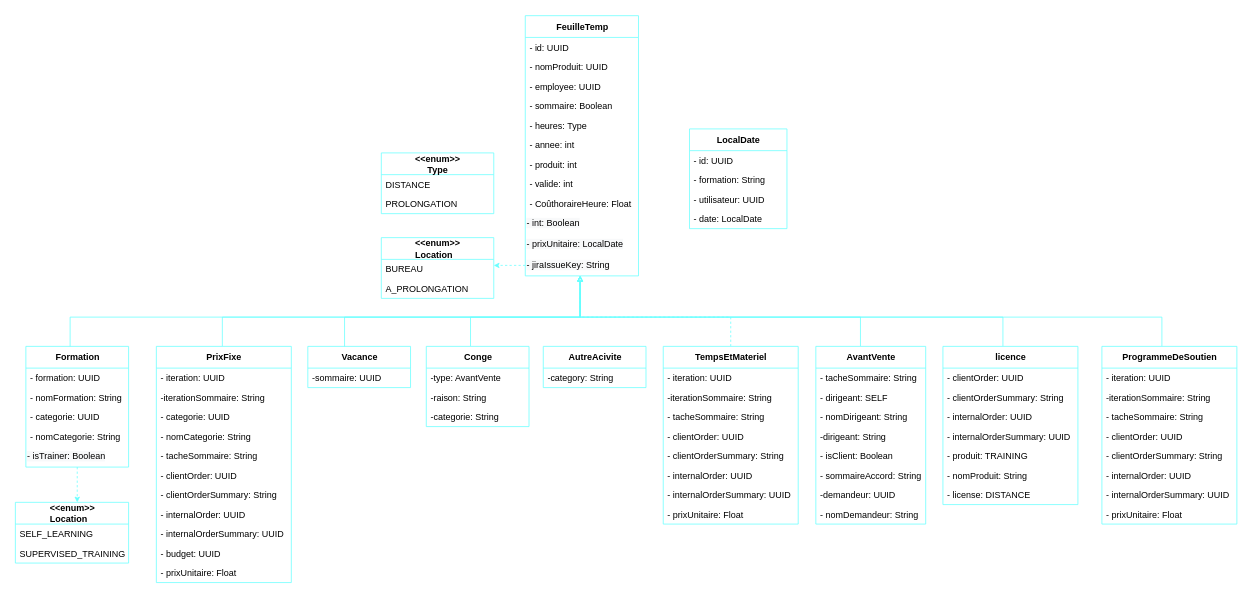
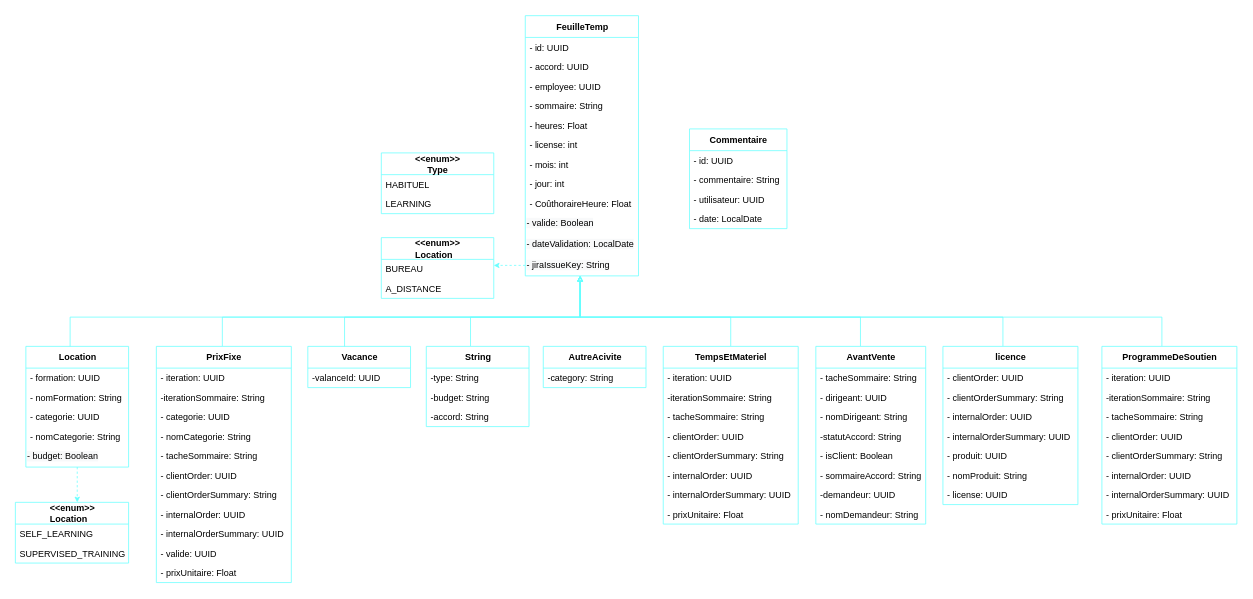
(570, 67) -> (561, 67)
(572, 106) -> (569, 106)
(561, 125) -> (563, 125)
(739, 140) -> (739, 140)
(555, 145) -> (558, 145)
(560, 164) -> (553, 164)
(736, 180) -> (741, 180)
(556, 184) -> (554, 184)
(406, 185) -> (406, 185)
(416, 204) -> (406, 204)
(556, 223) -> (563, 223)
(582, 244) -> (583, 250)
(421, 289) -> (411, 289)
(731, 332) -> (731, 332)
(78, 357) -> (78, 357)
(479, 357) -> (479, 357)
(346, 378) -> (349, 378)
(471, 378) -> (460, 378)
(464, 398) -> (465, 398)
(857, 398) -> (857, 398)
(471, 417) -> (465, 417)
(860, 437) -> (870, 437)
(992, 456) -> (982, 456)
(72, 457) -> (67, 457)
(990, 495) -> (980, 495)
(193, 554) -> (191, 554)
